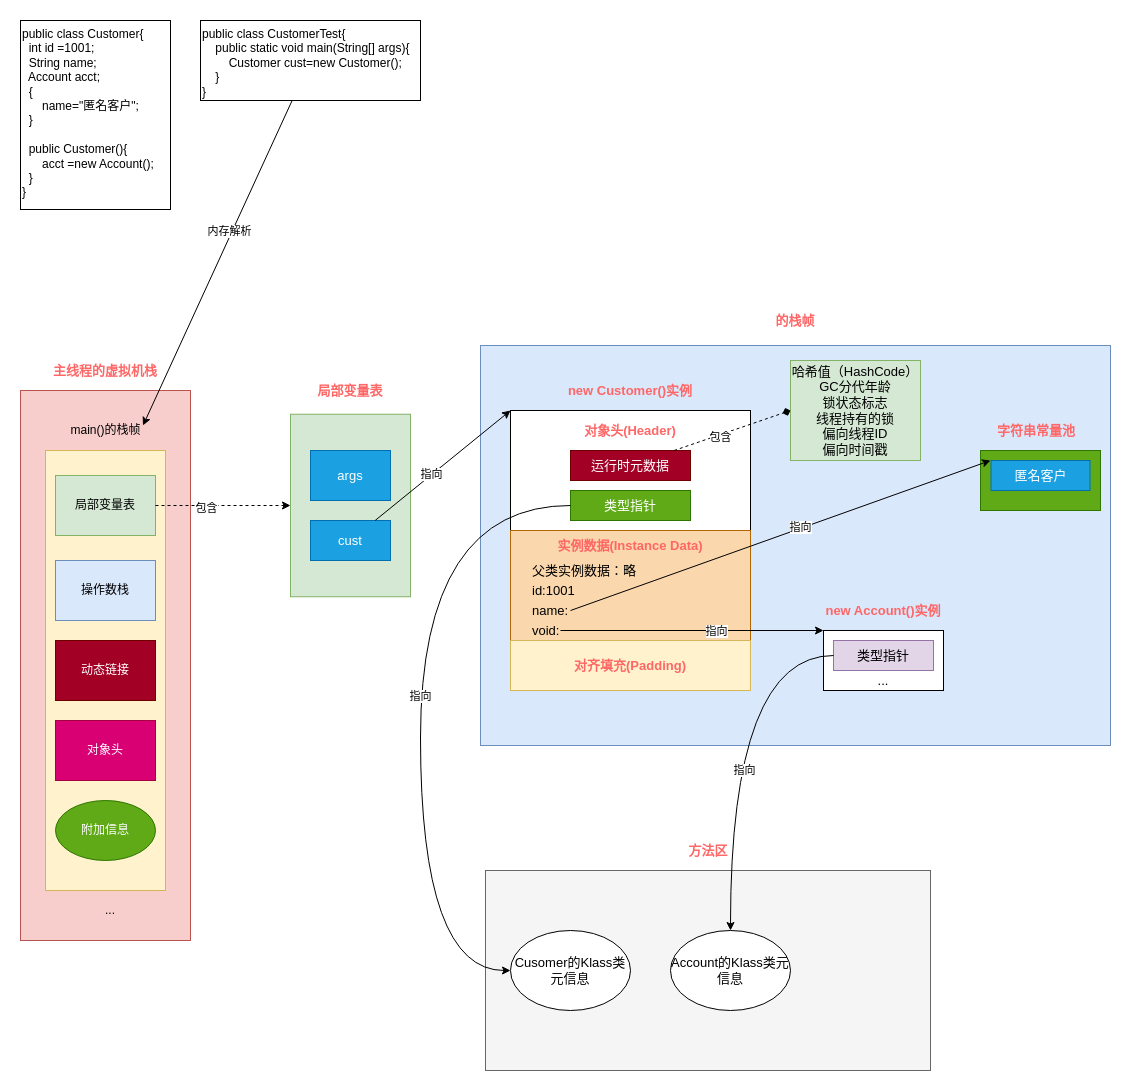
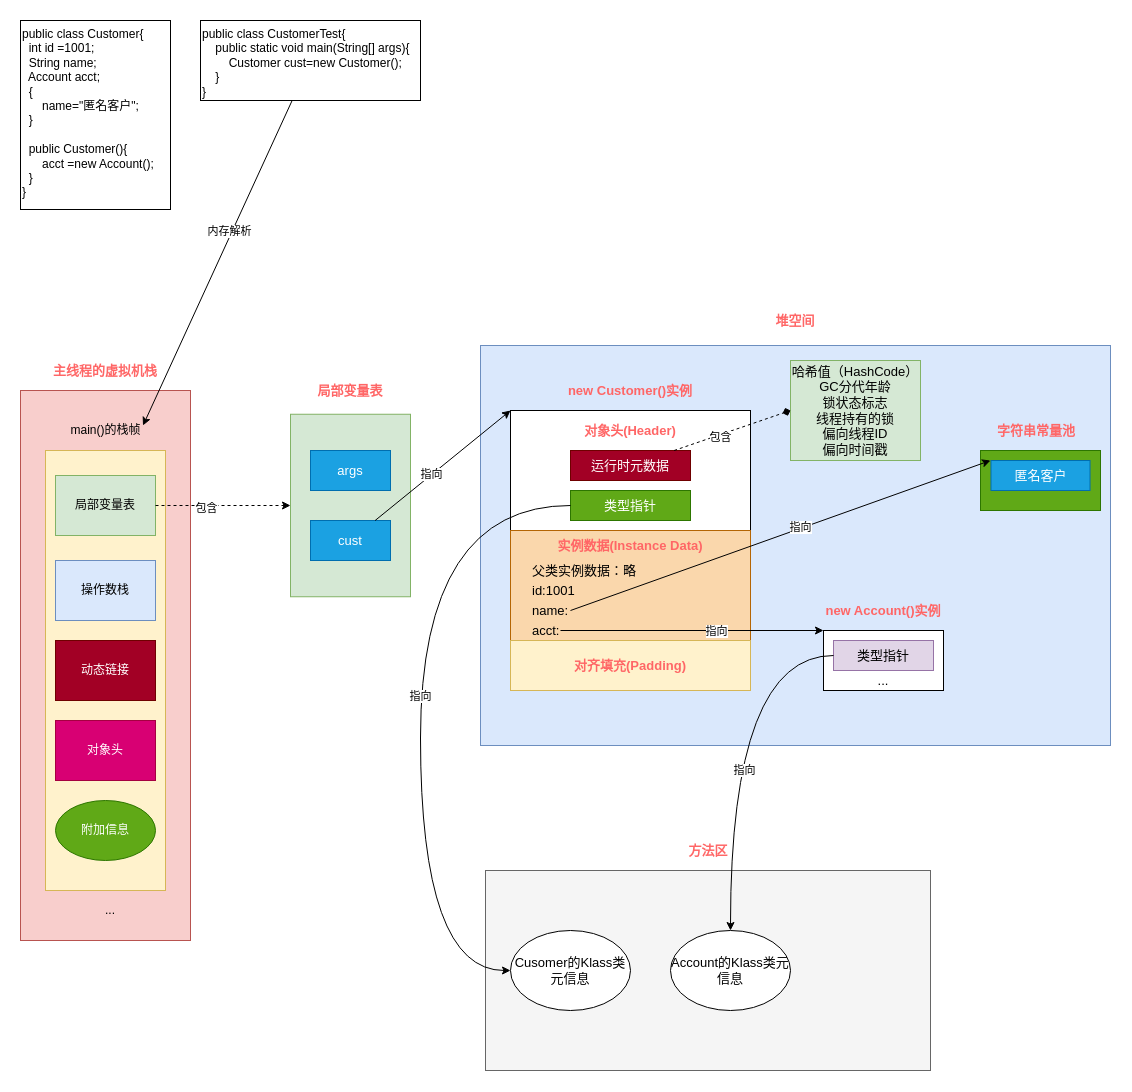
(796, 321) -> (796, 321)
(351, 476) -> (351, 471)
(547, 631) -> (547, 631)
